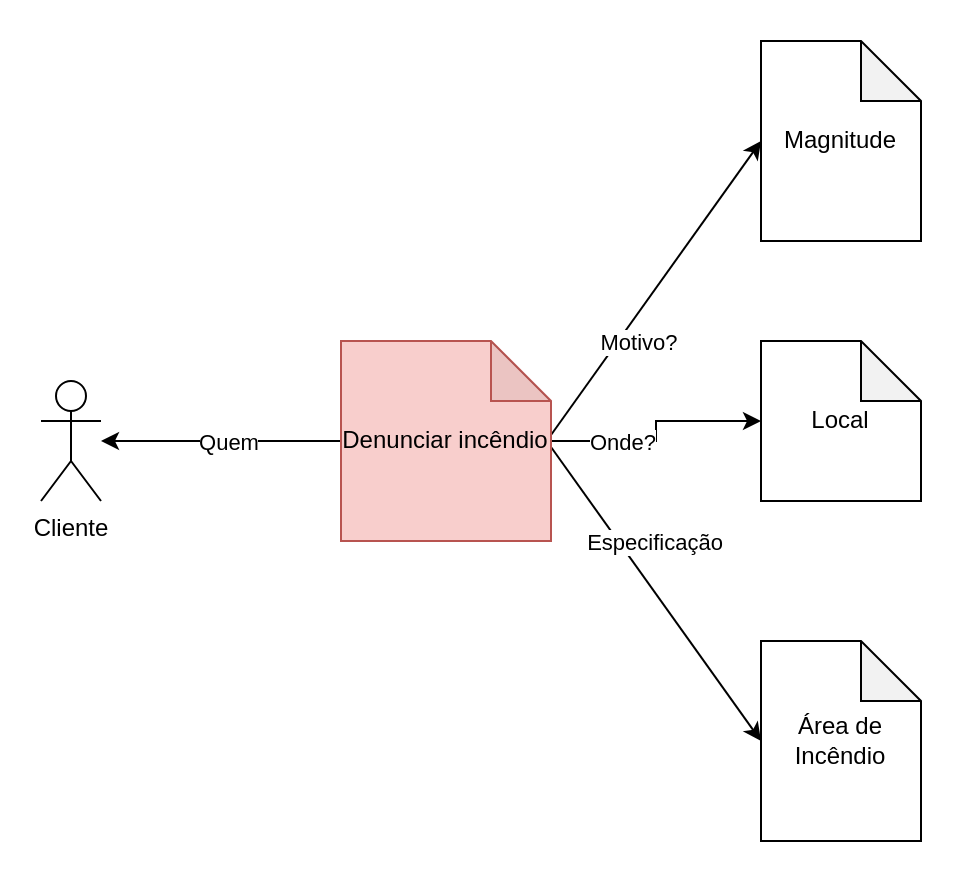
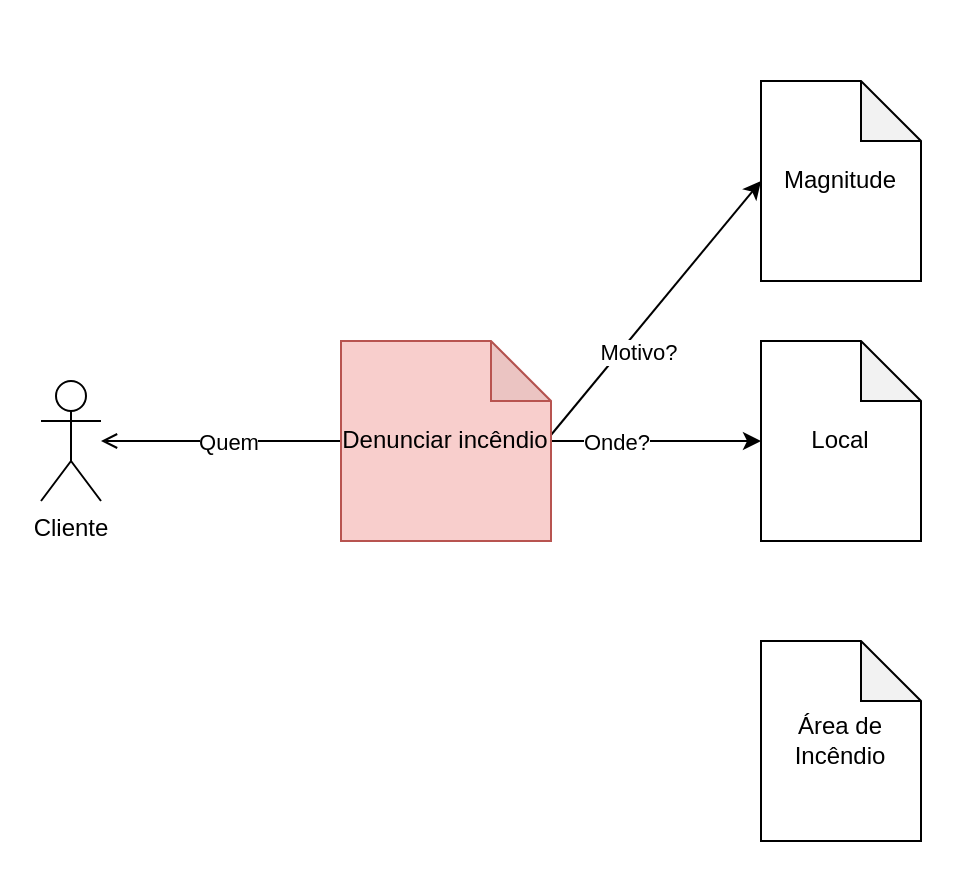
(841, 141) -> (841, 181)
(841, 421) -> (841, 441)
(116, 441) -> (112, 441)
(652, 589) -> none
